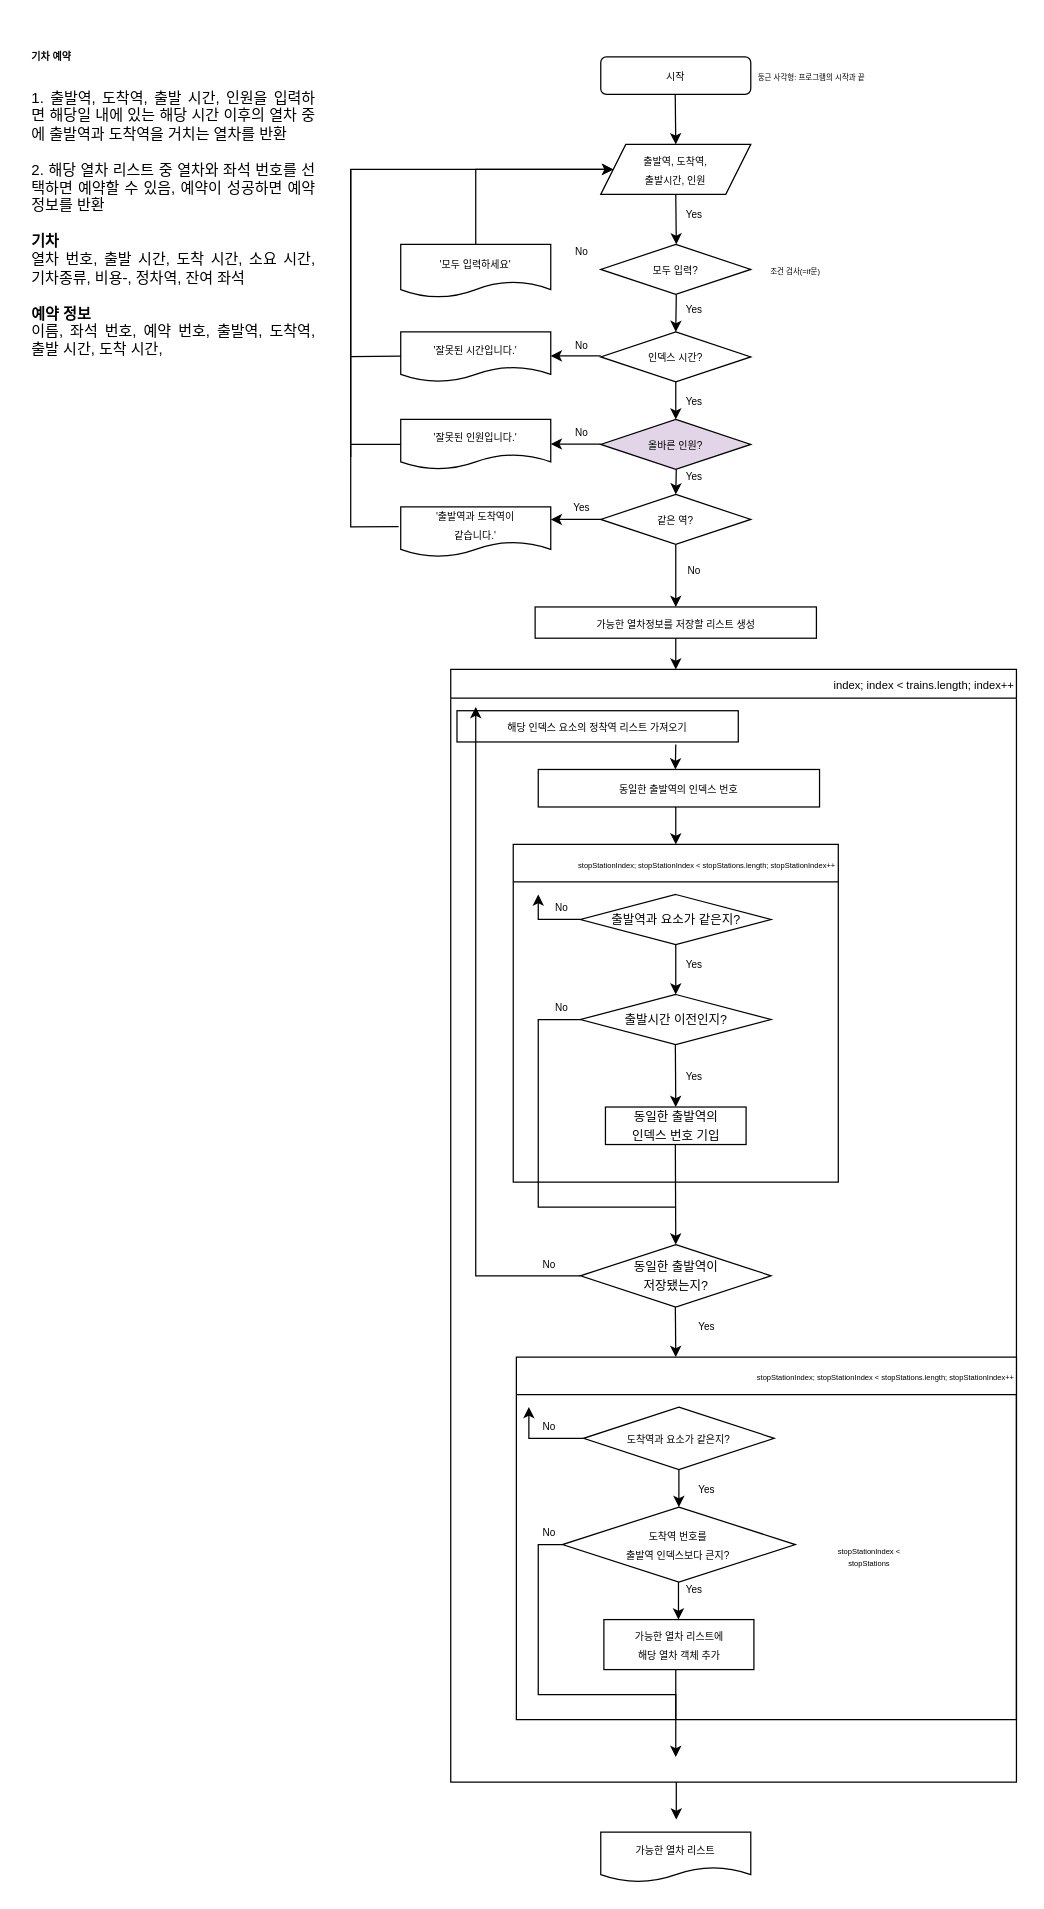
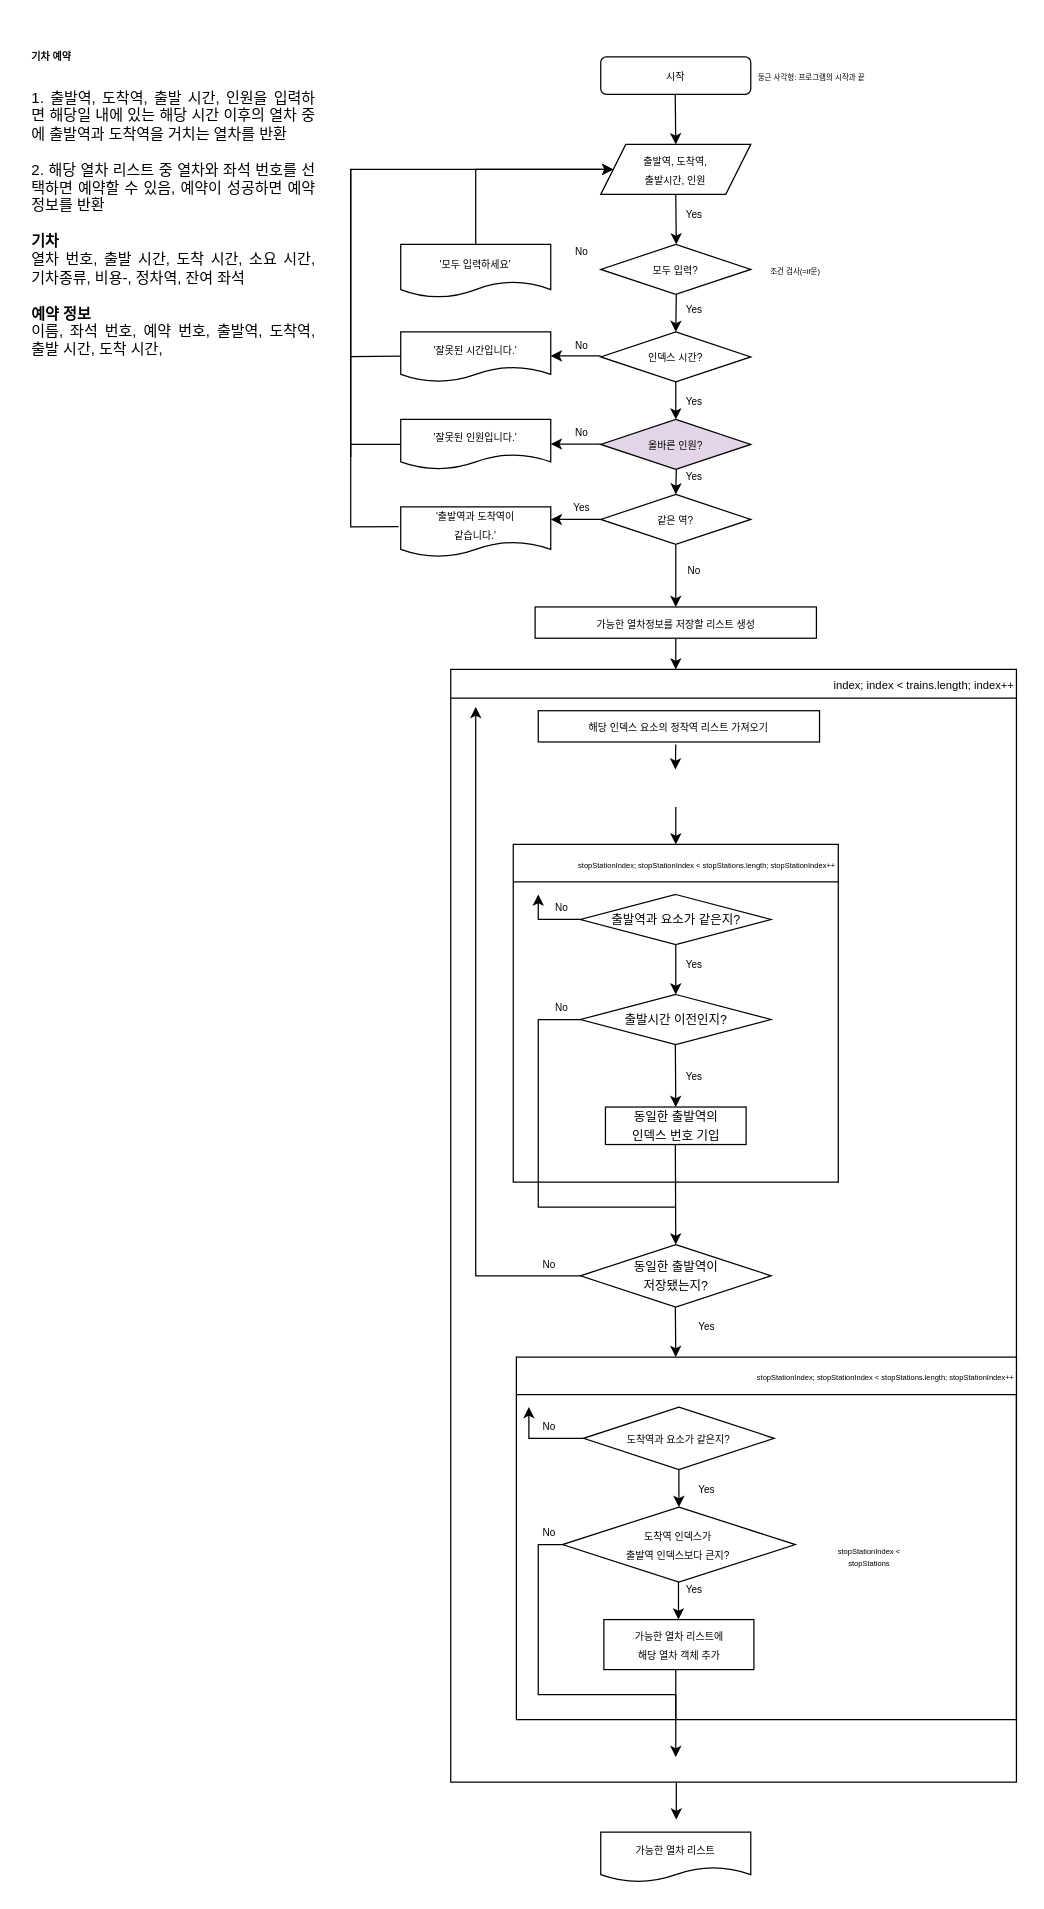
(598, 726) -> (679, 726)
(679, 788) -> none
(678, 1544) -> (678, 1544)
